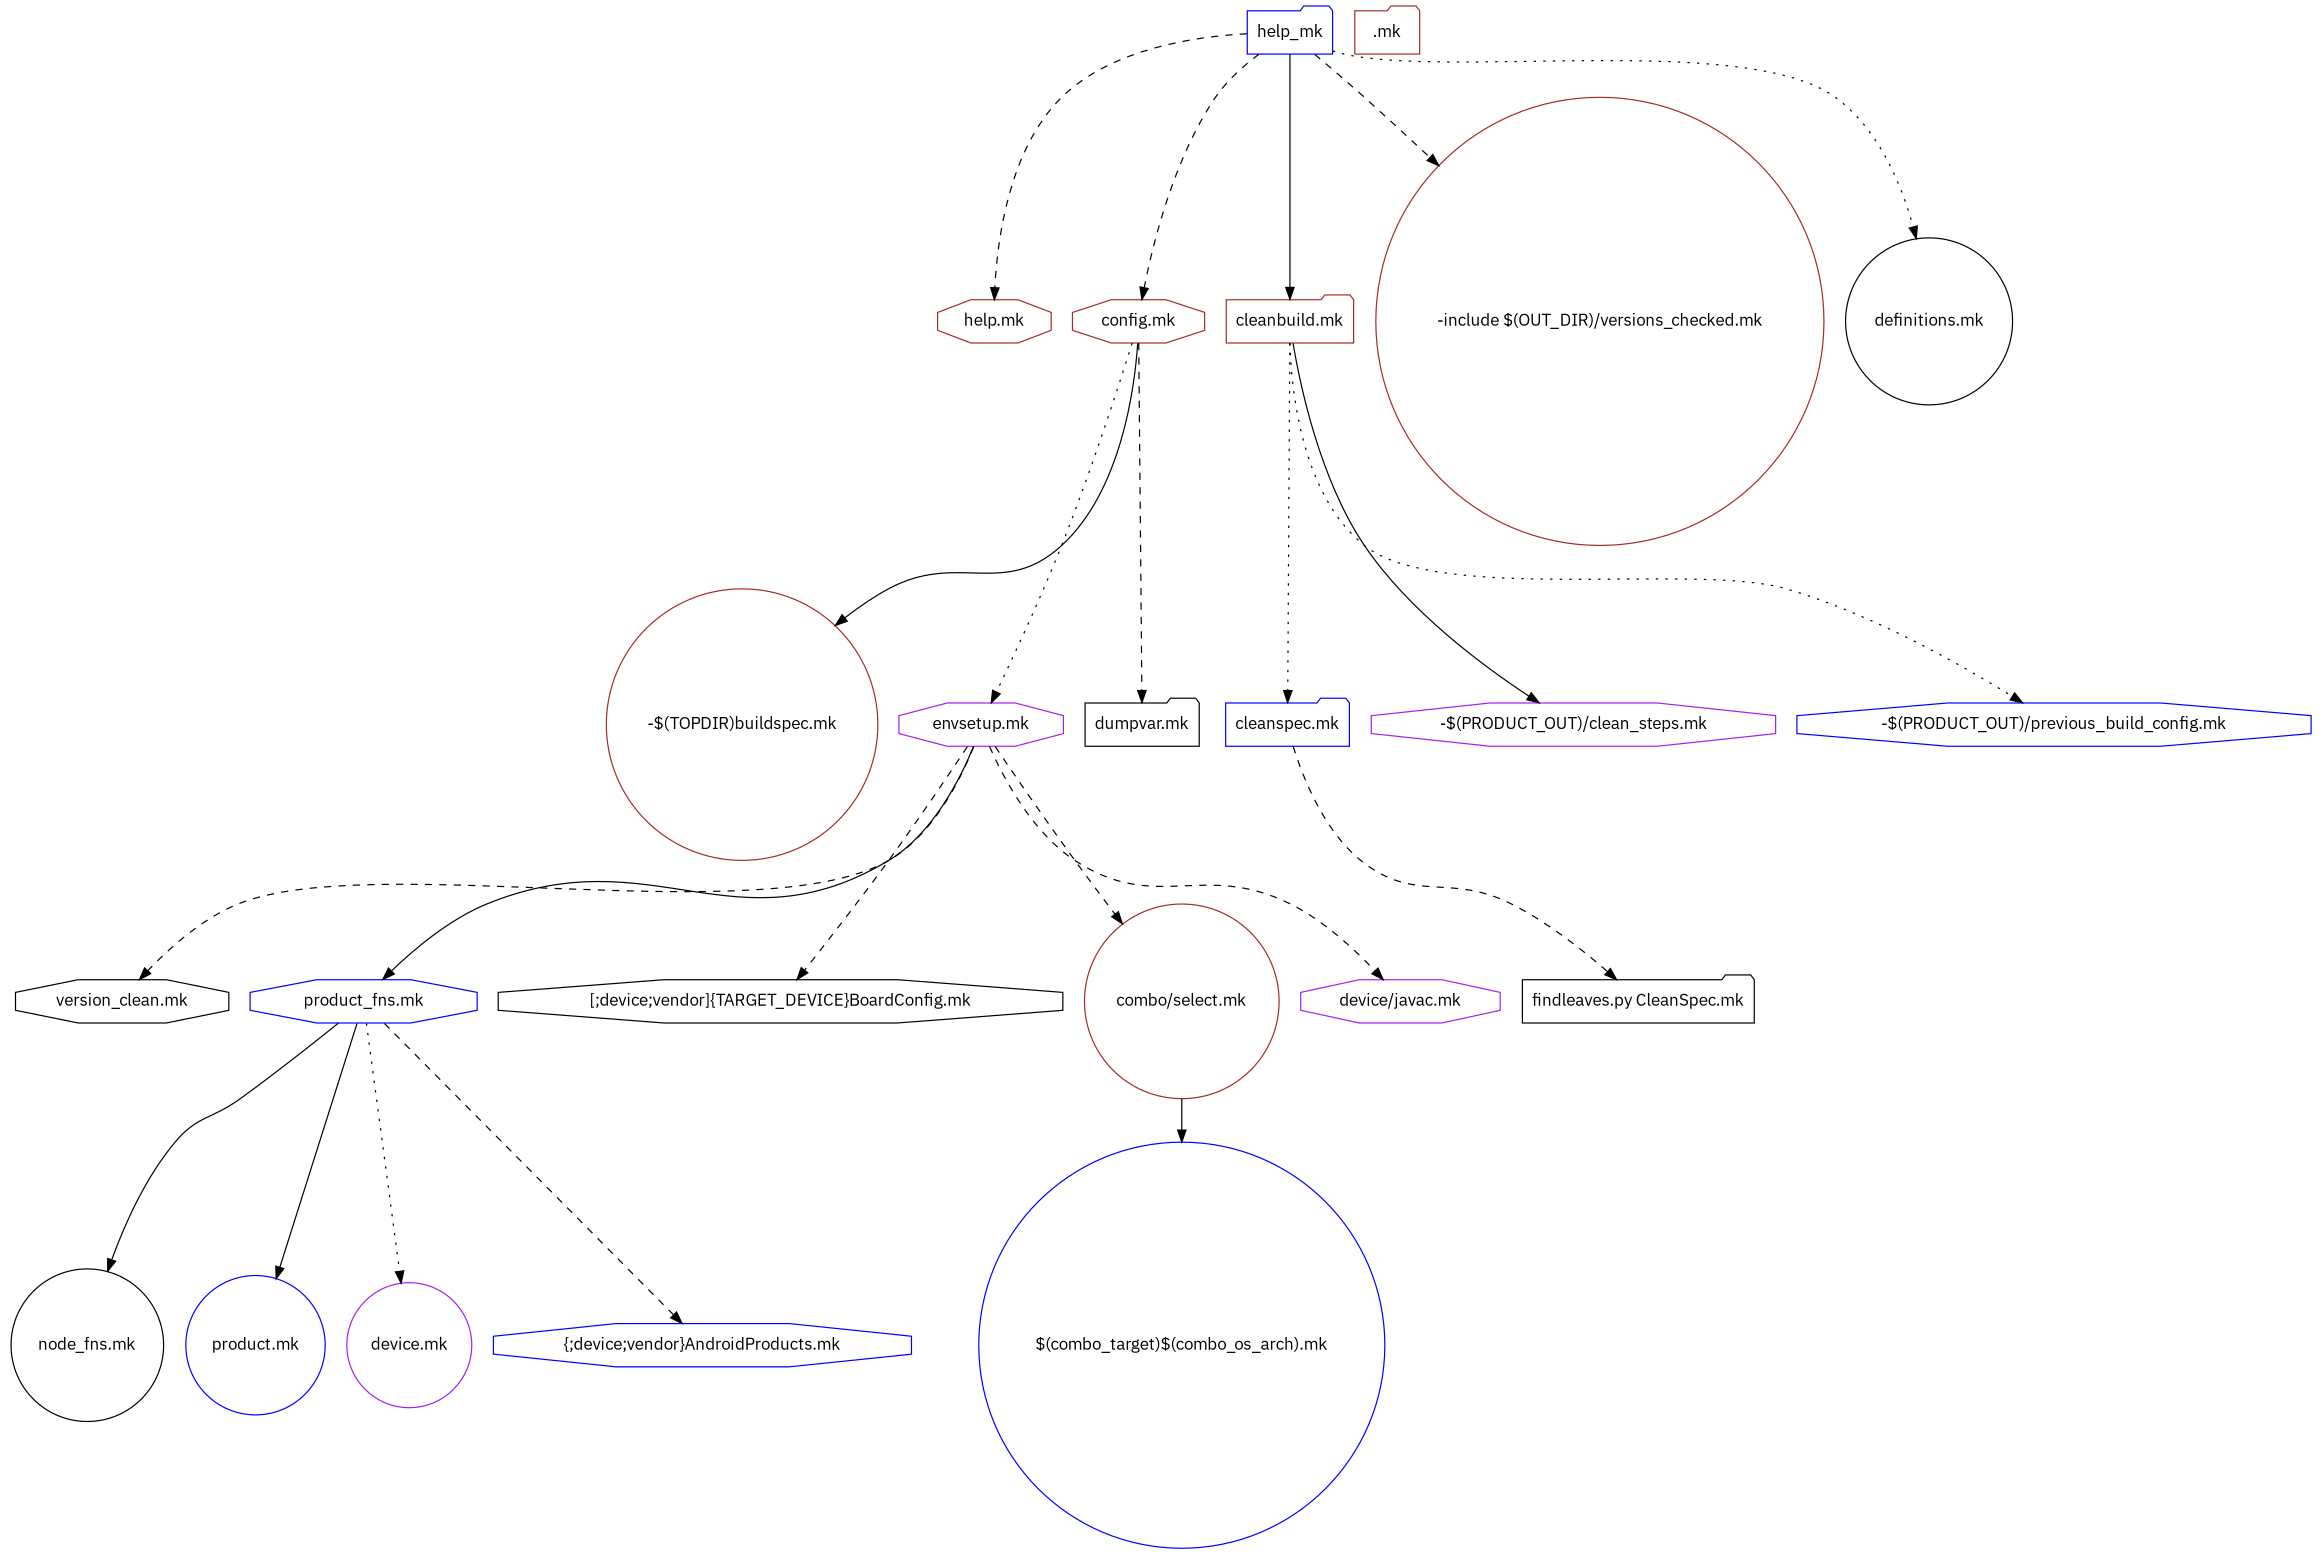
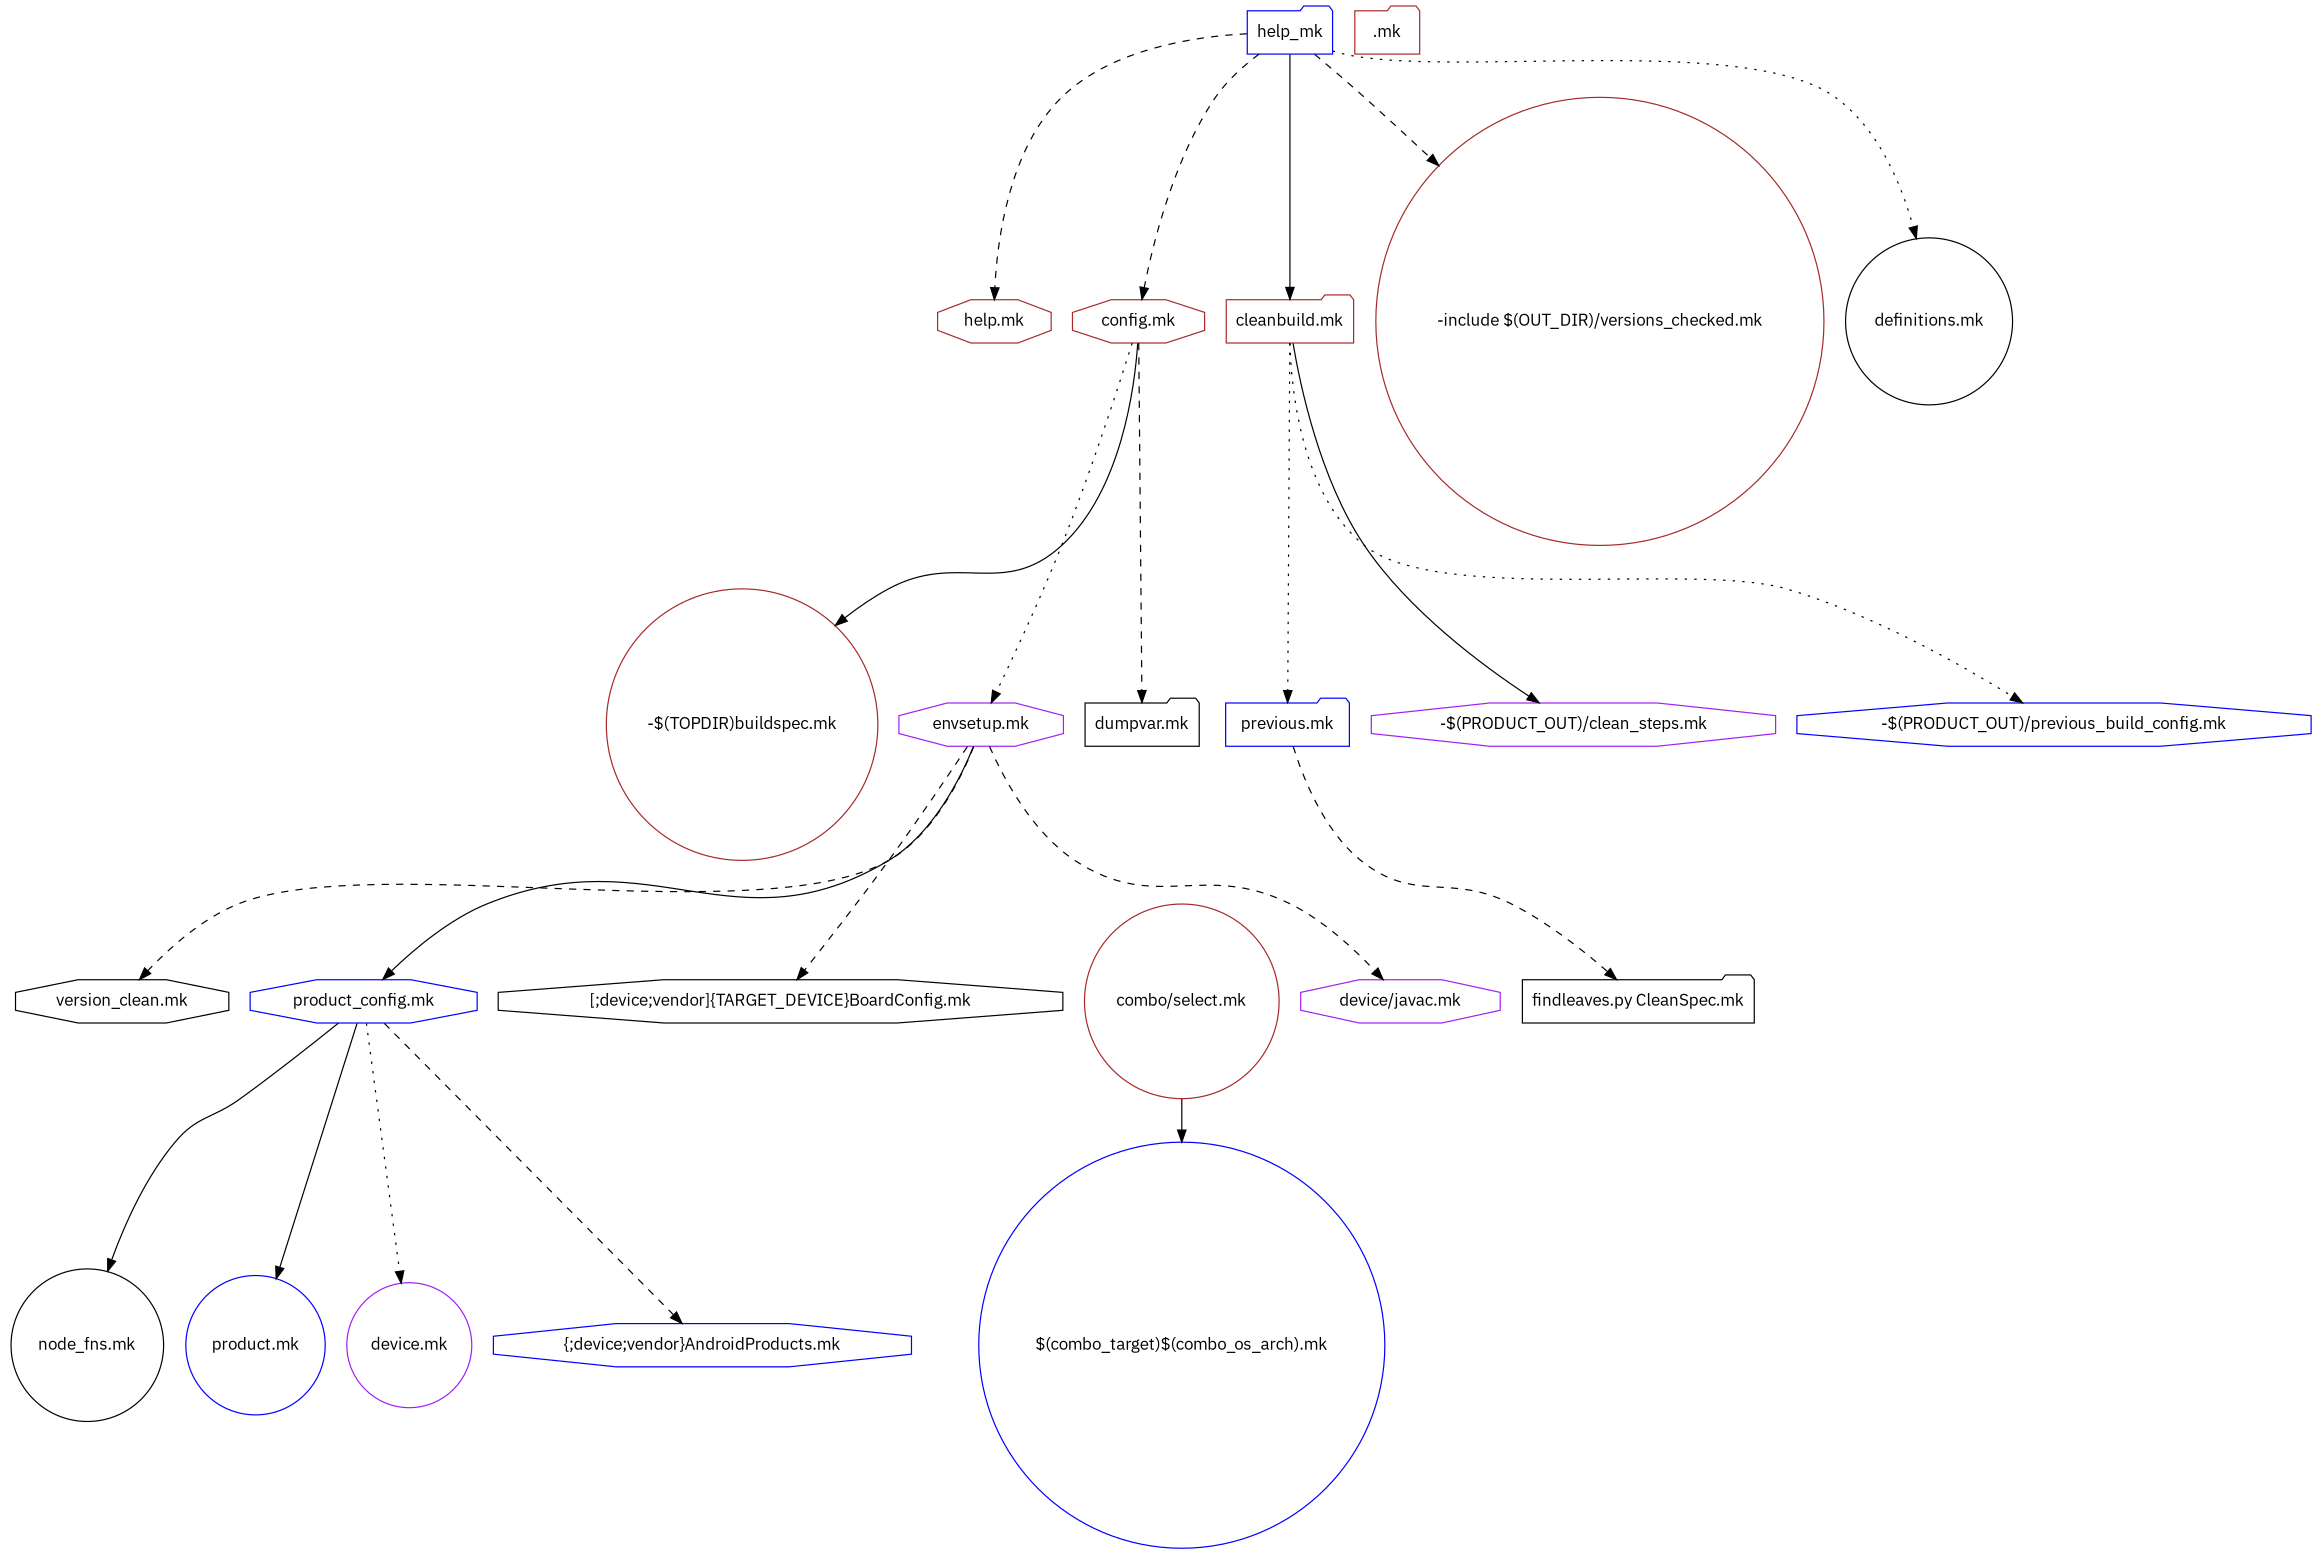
(1288, 725) -> (1288, 725)
(1054, 831) -> none
(364, 1001) -> (364, 1001)
